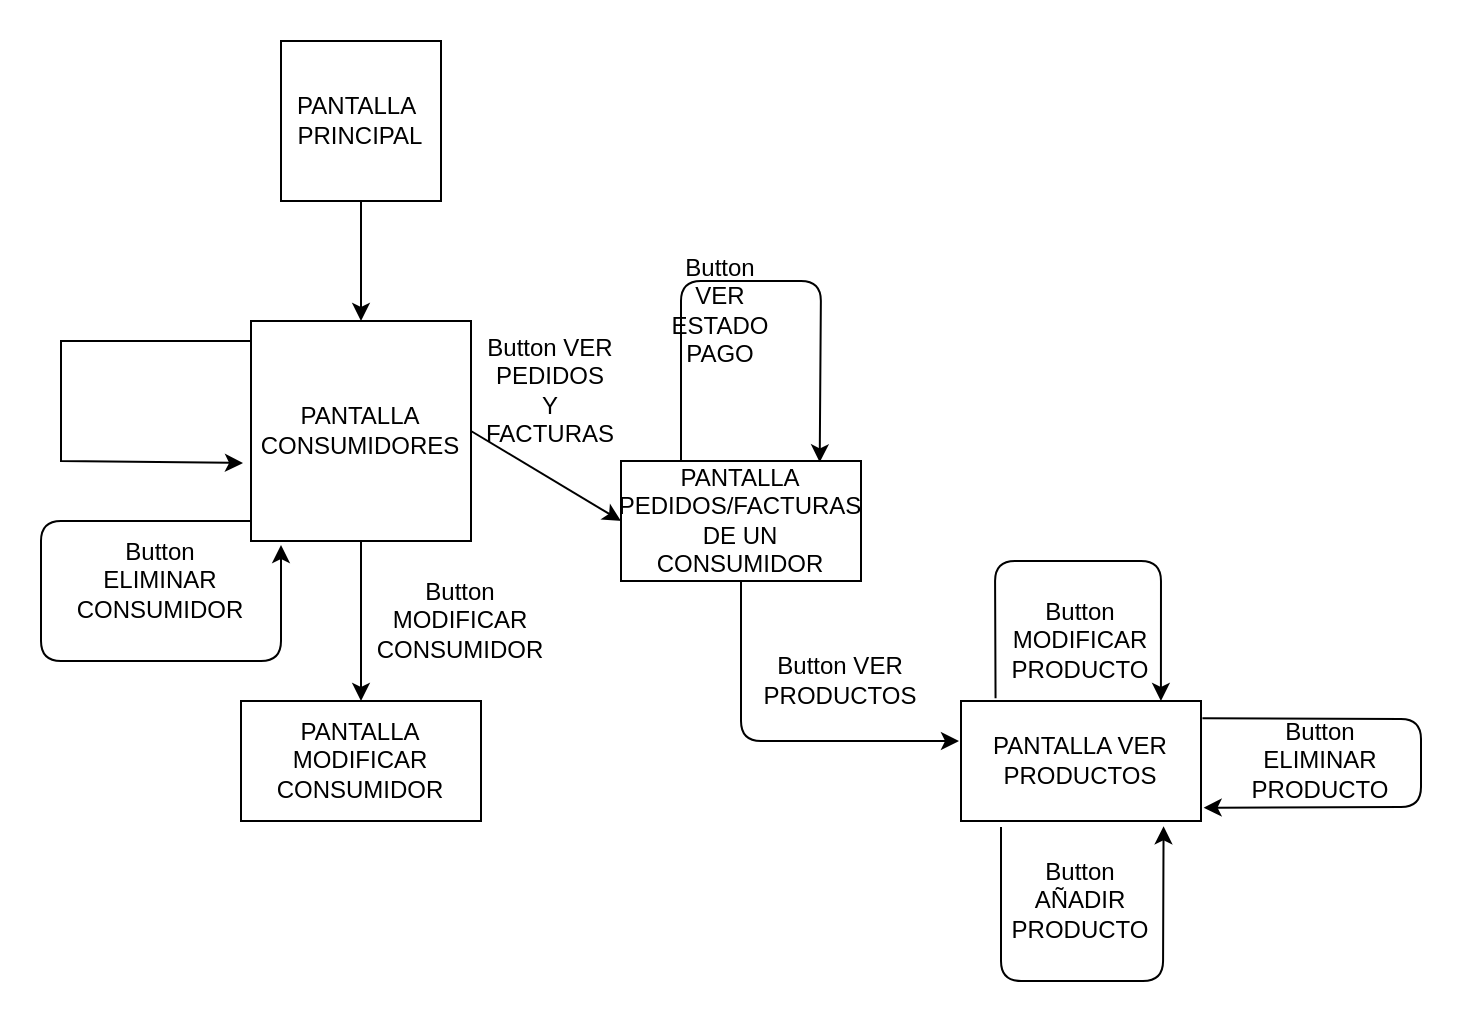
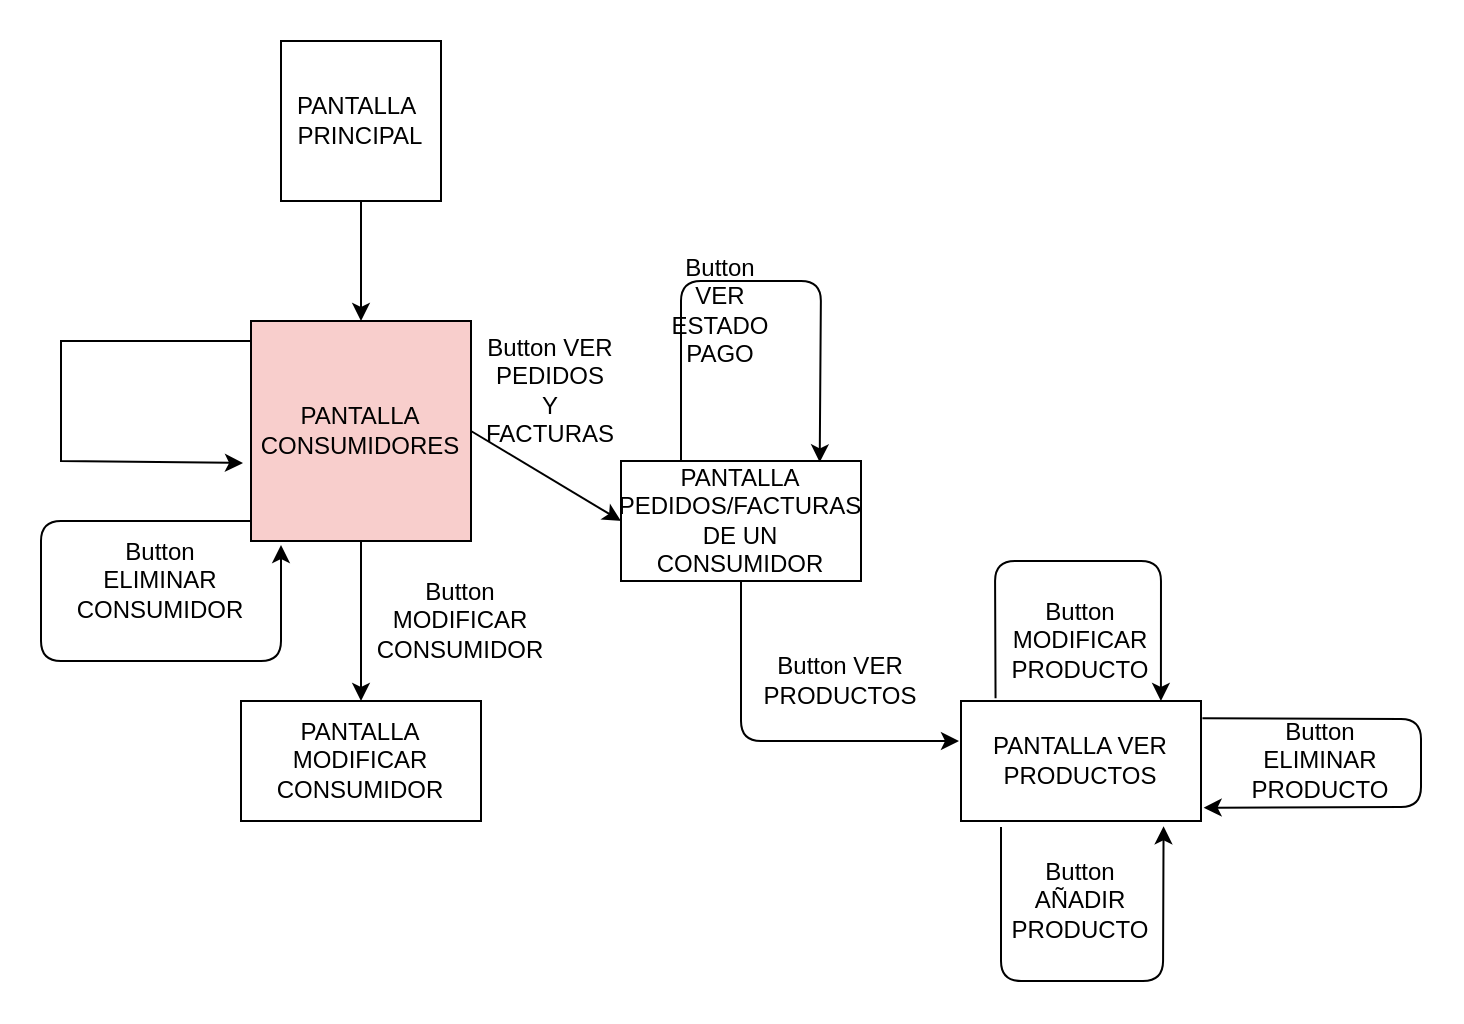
(361, 431) -> (361, 431)
